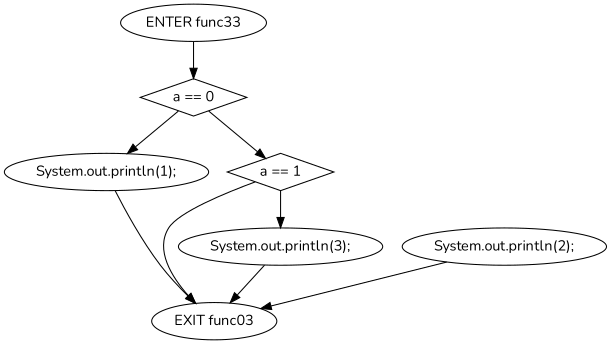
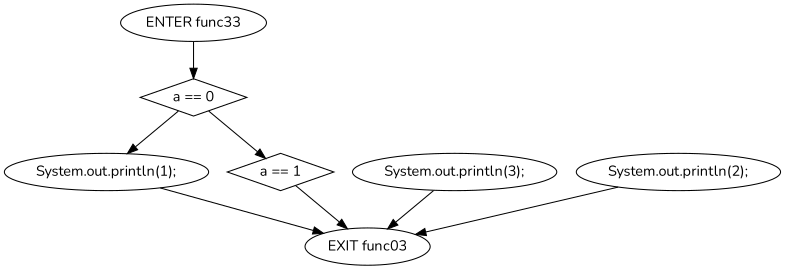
(281, 204) -> none
